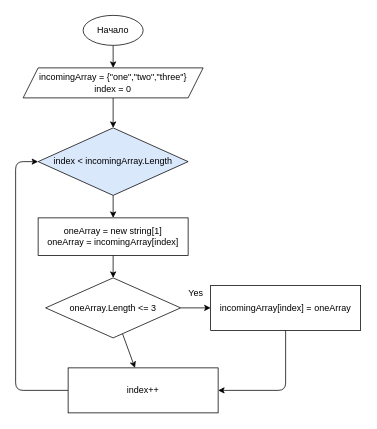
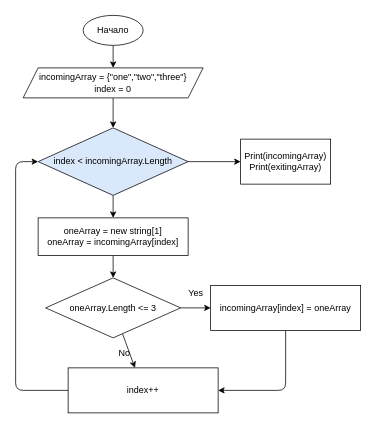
none -> (211, 162)
none -> (285, 162)
none -> (124, 353)
